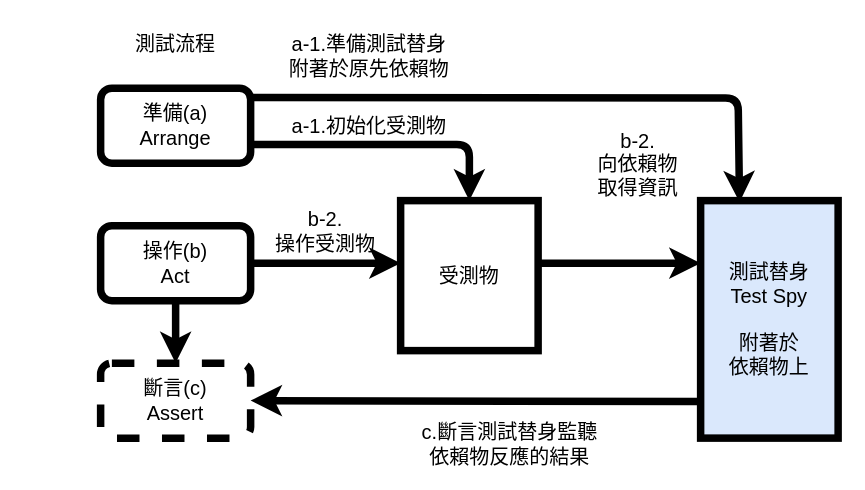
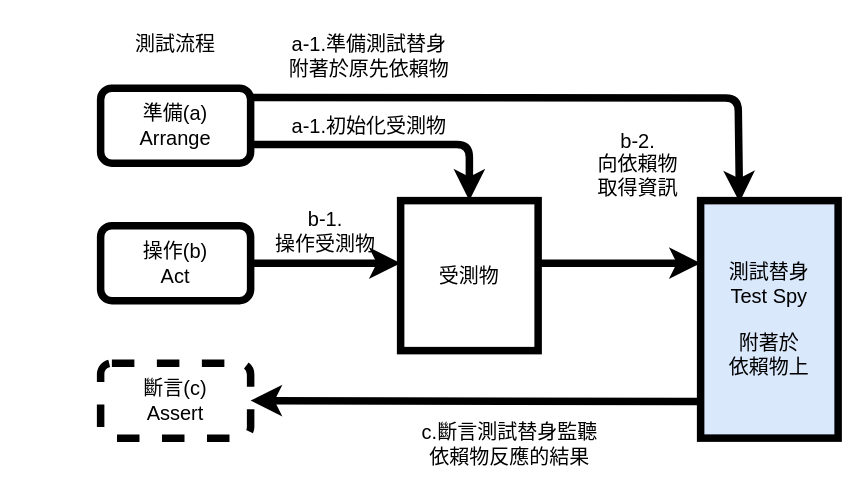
(326, 232) -> (326, 232)
(176, 323) -> none
